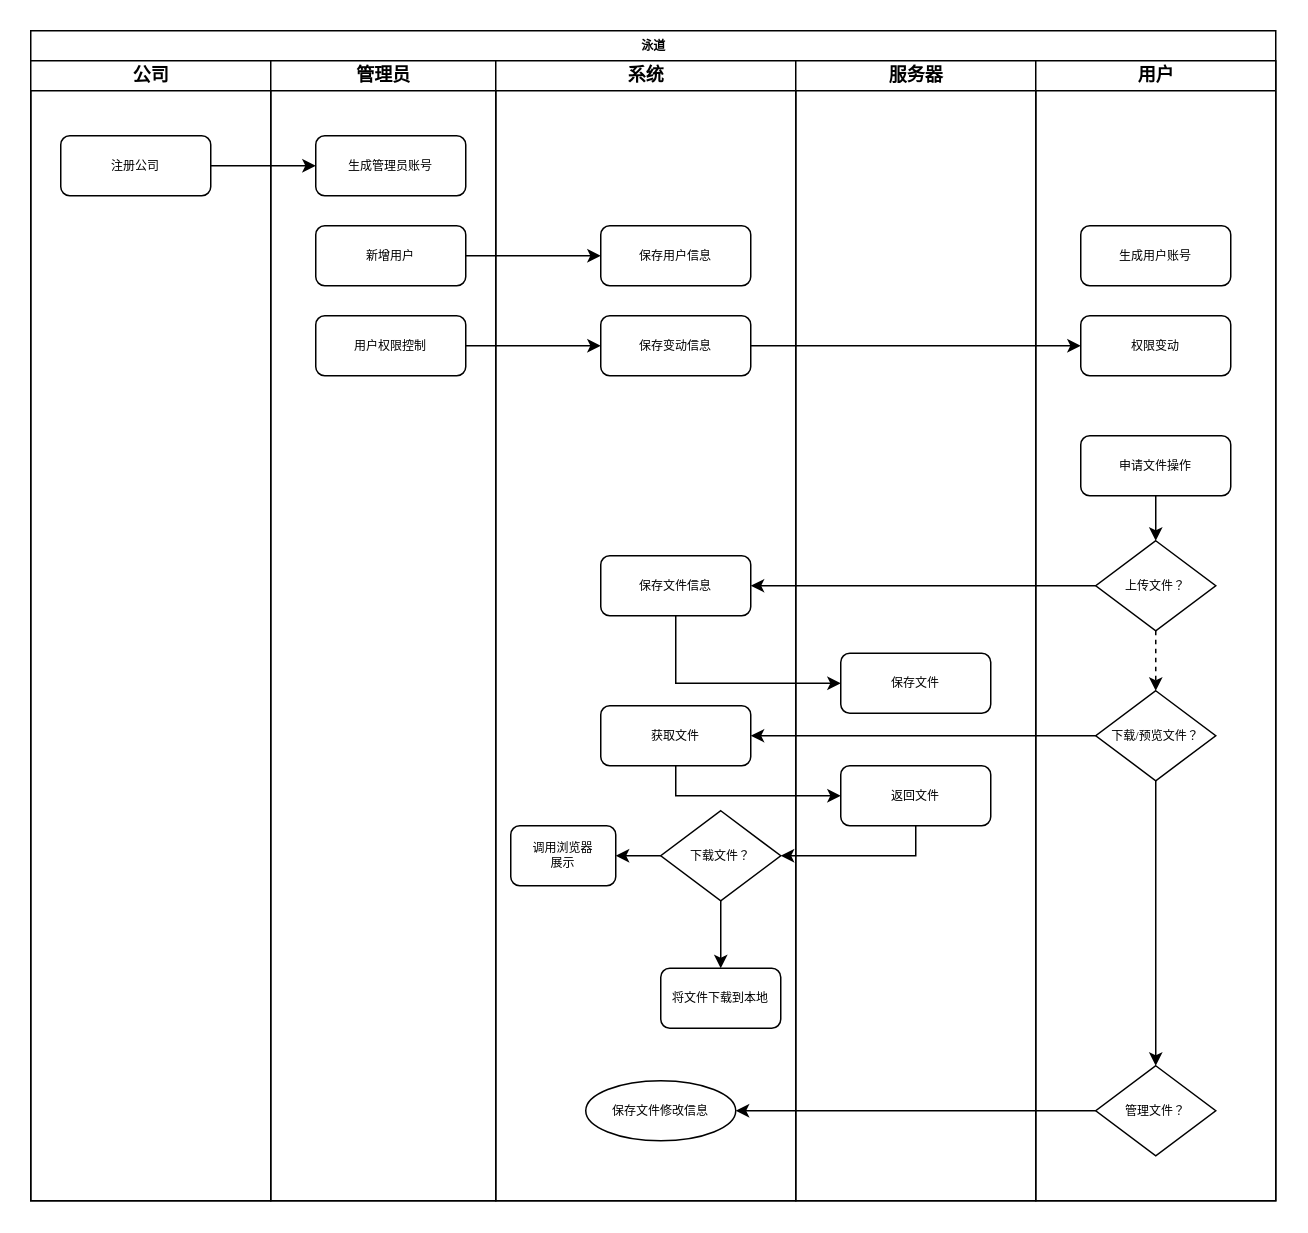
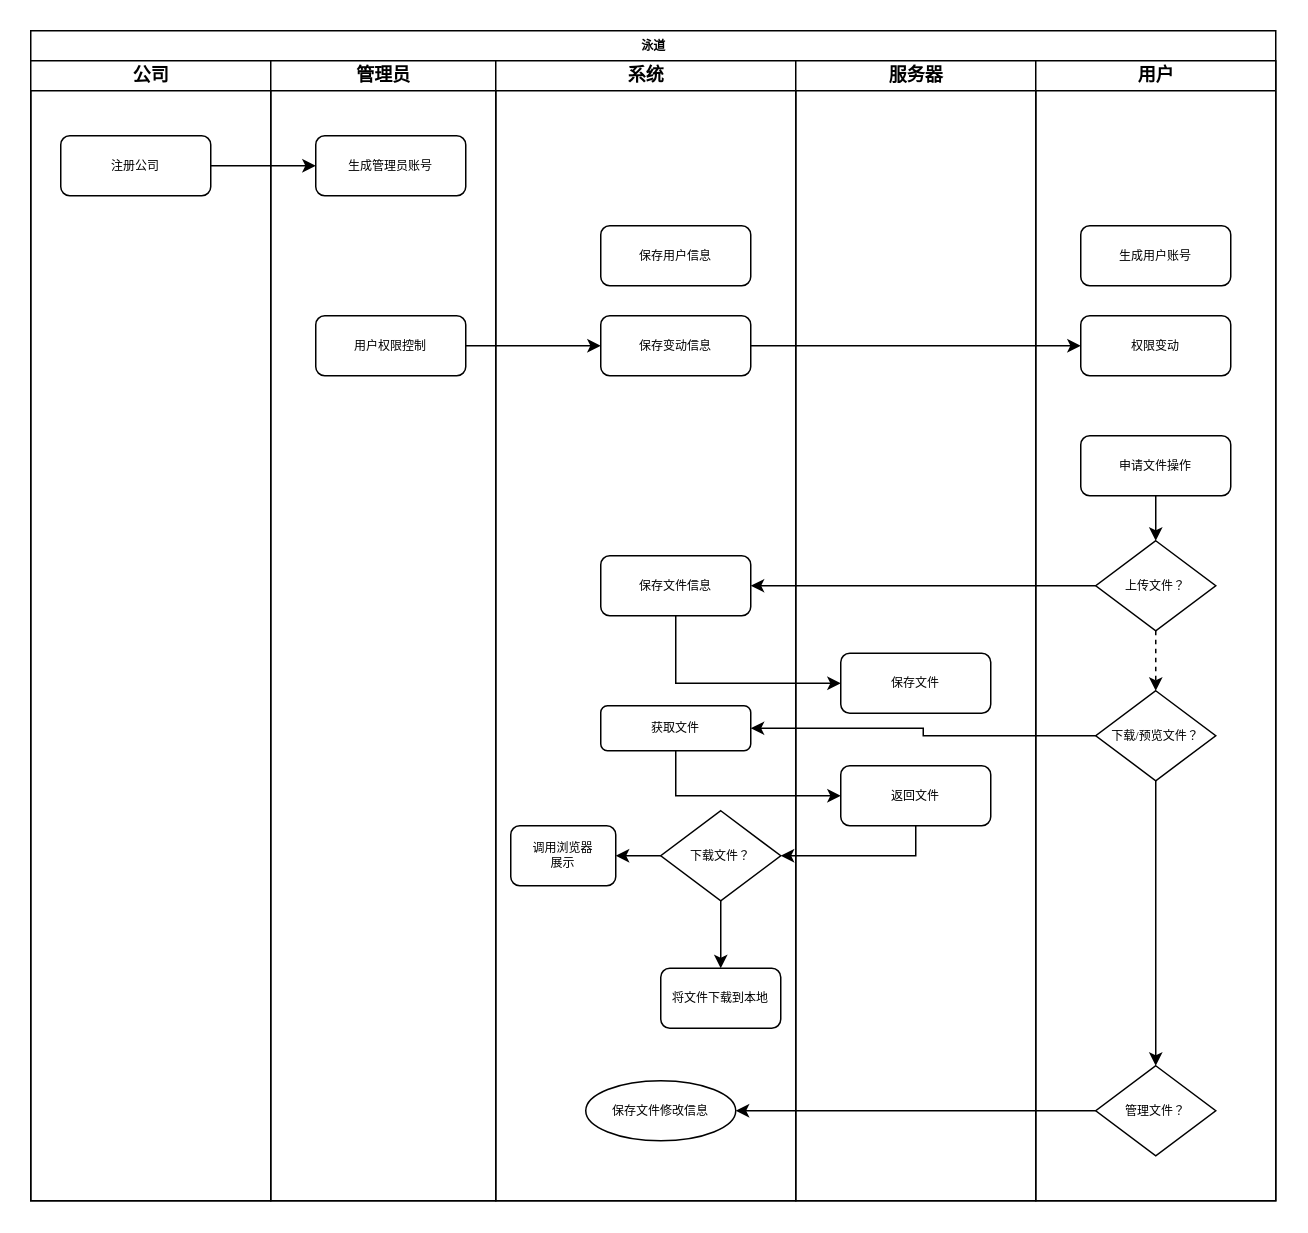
(391, 256) -> none
(528, 256) -> none
(676, 736) -> (676, 728)
